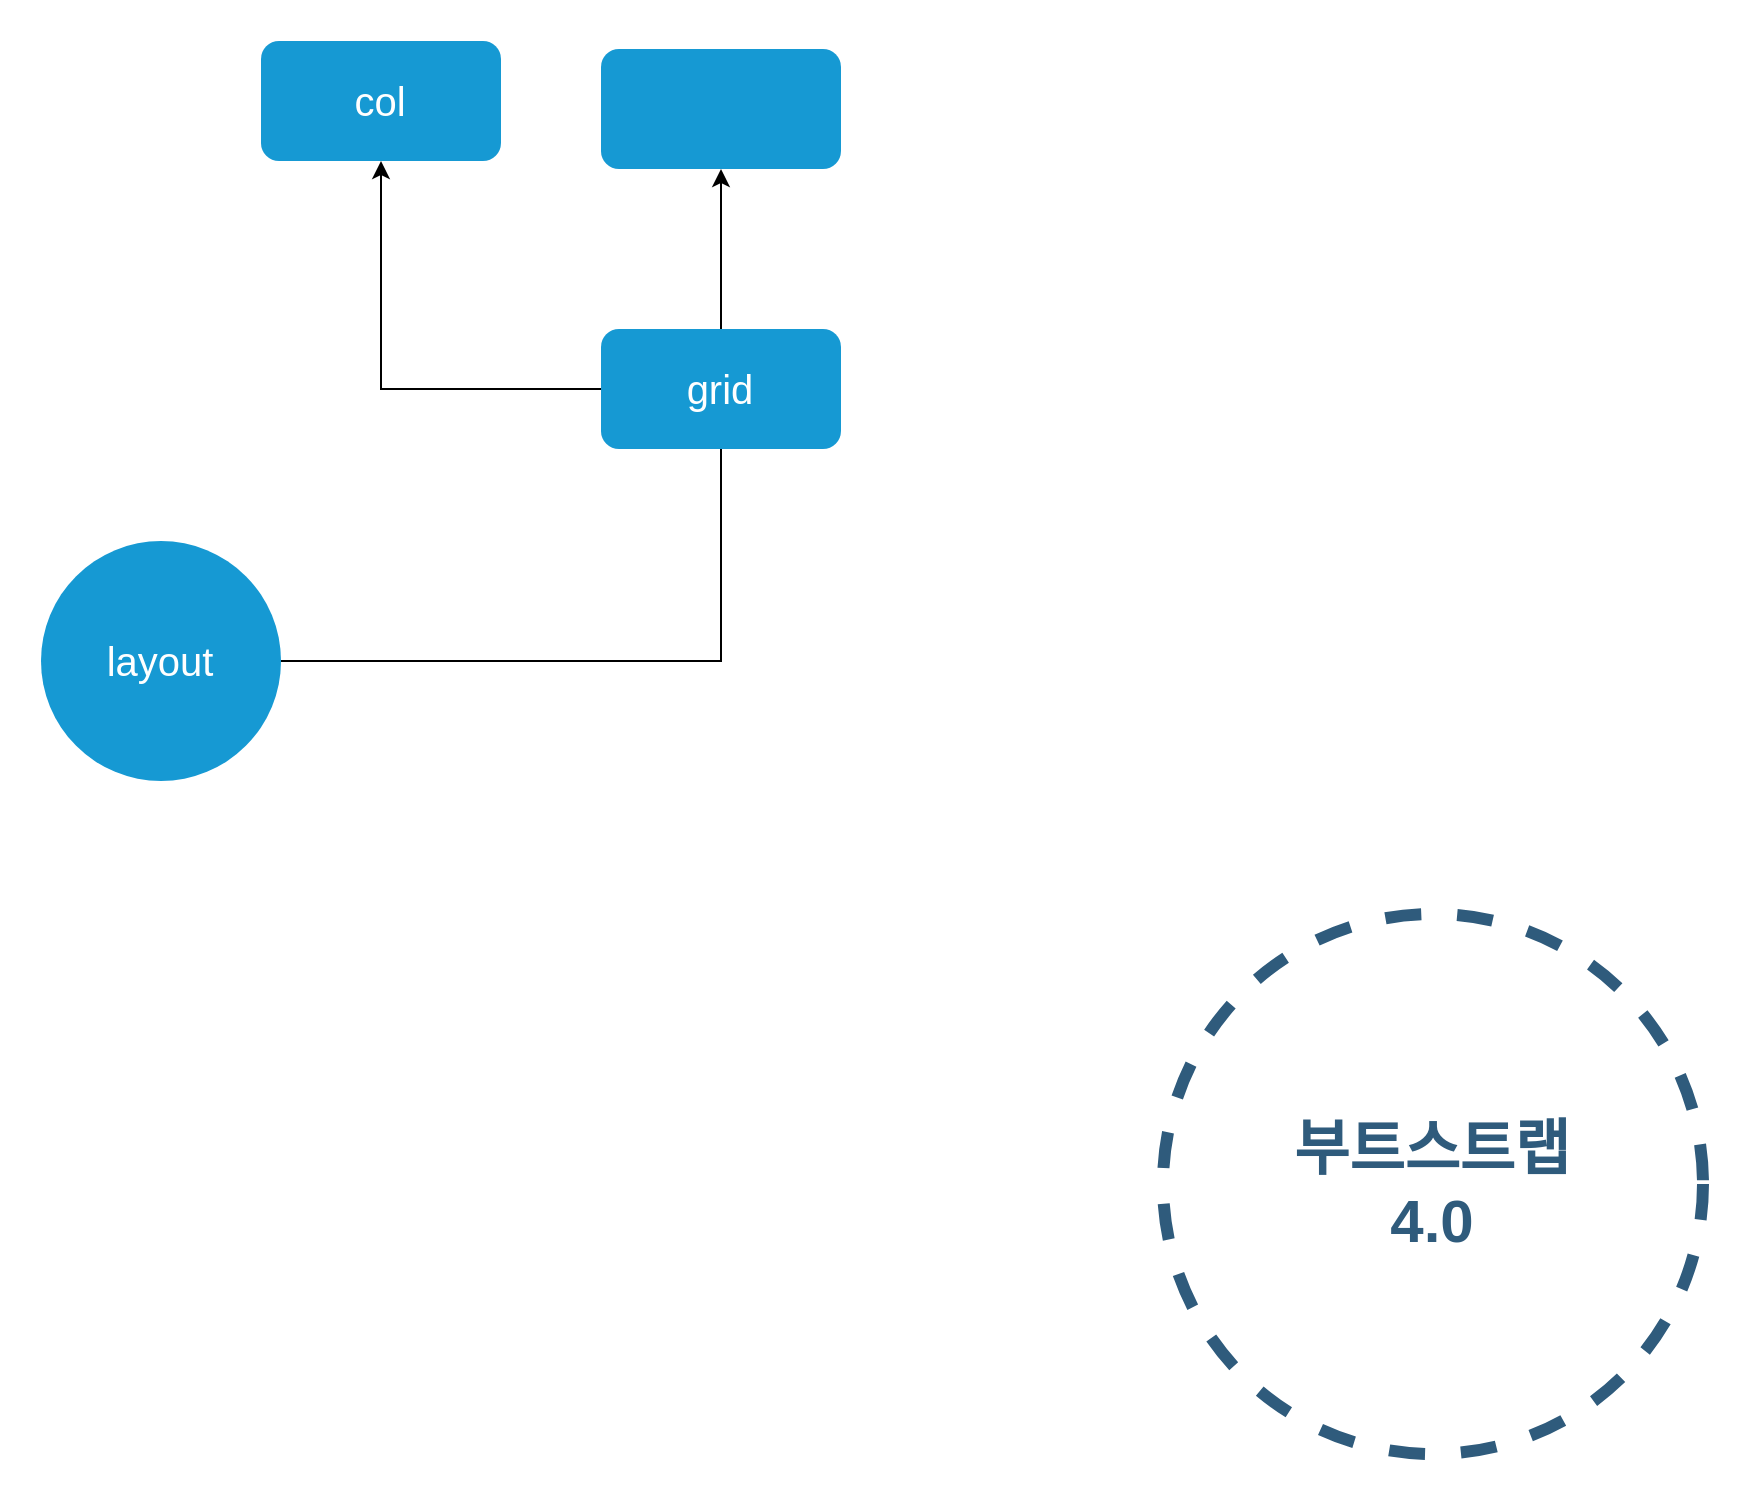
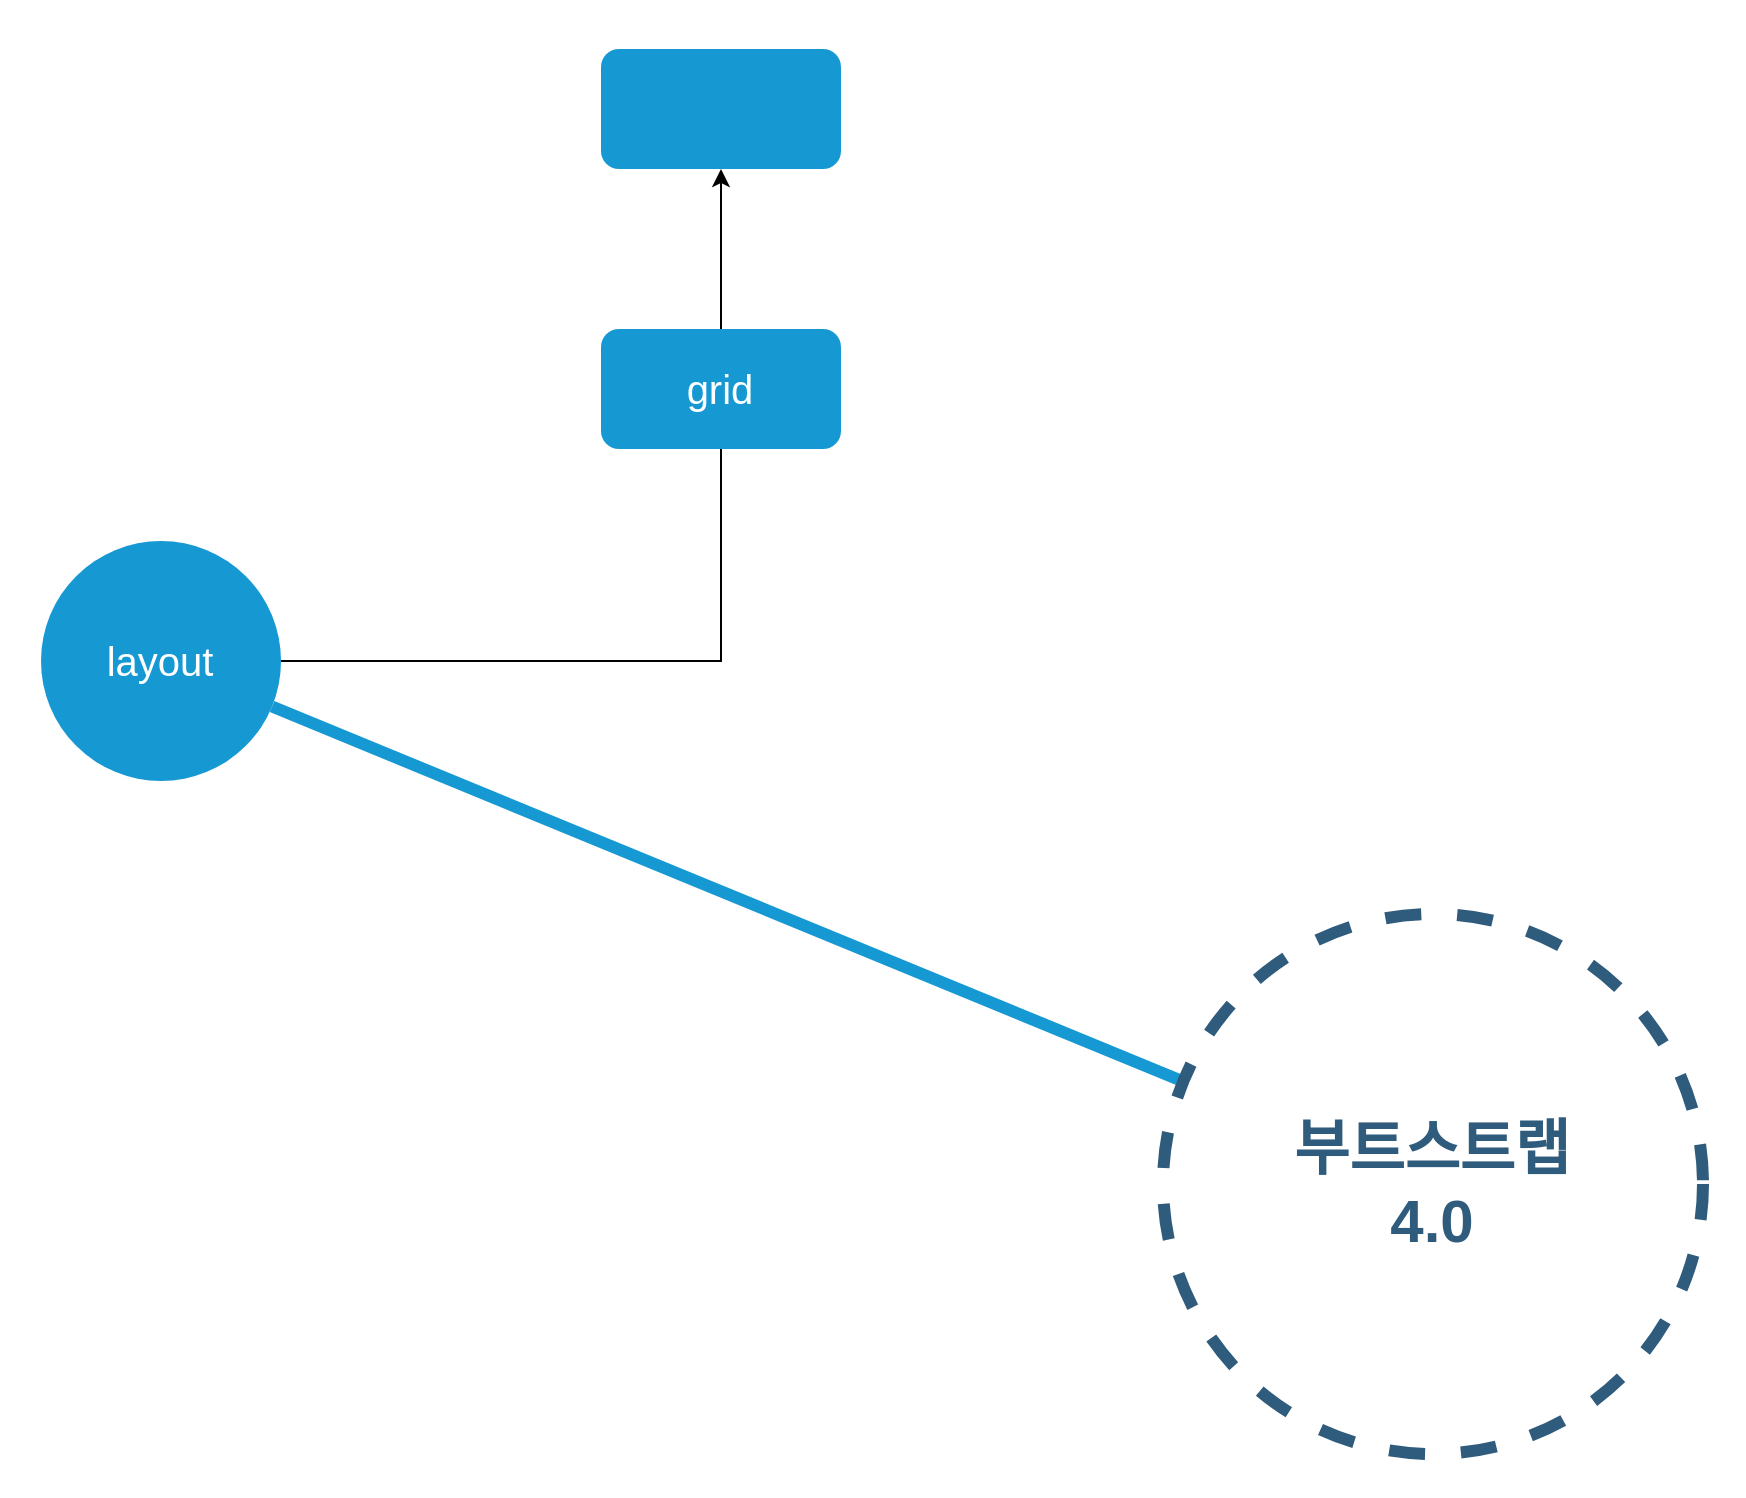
(381, 101) -> none
(384, 389) -> none
none -> (725, 893)
